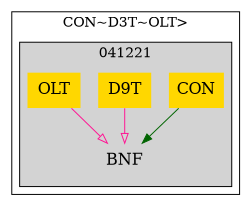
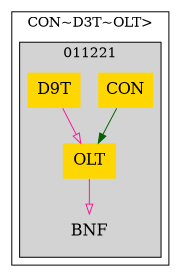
(126, 54) -> (90, 54)
(125, 121) -> (69, 121)
(164, 122) -> (110, 121)
